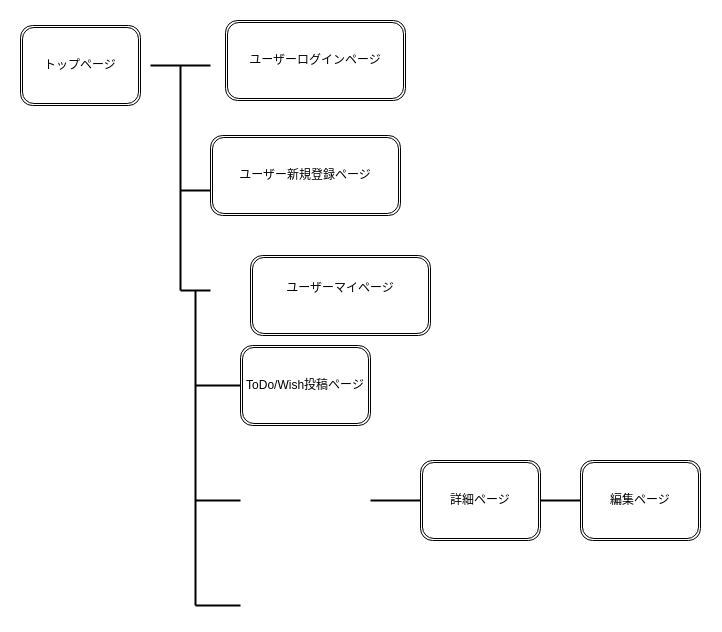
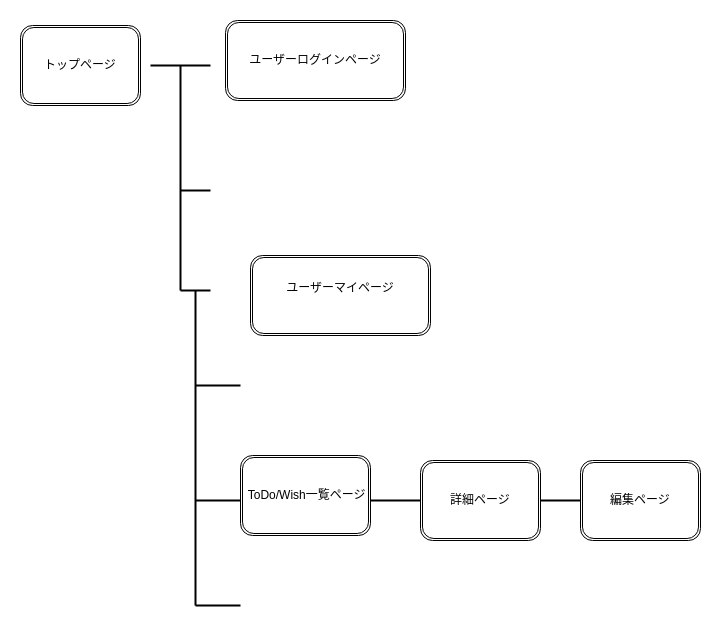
(306, 176) -> none
(306, 386) -> none
none -> (306, 496)
